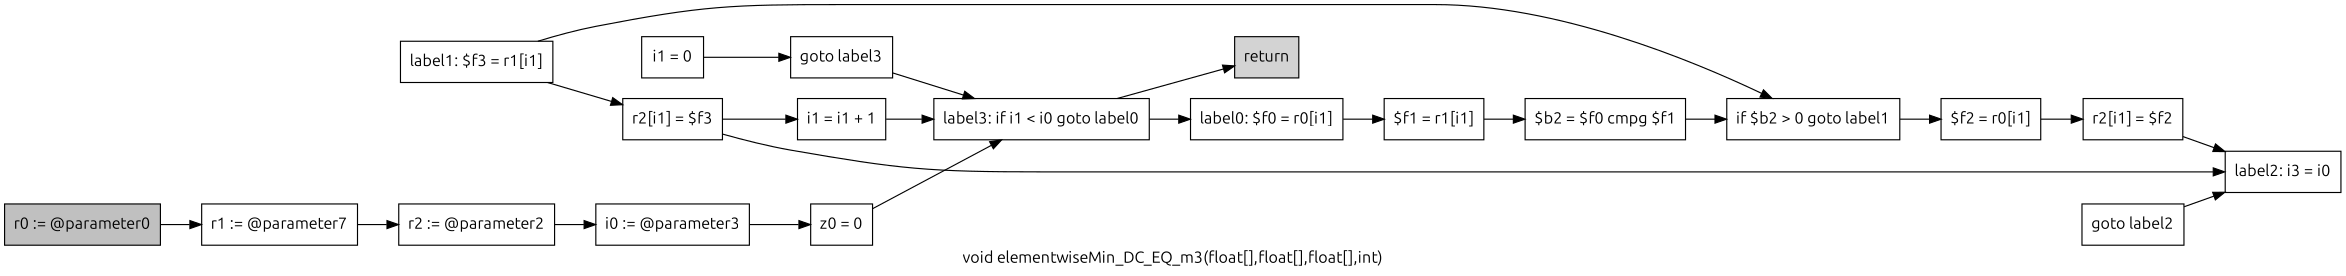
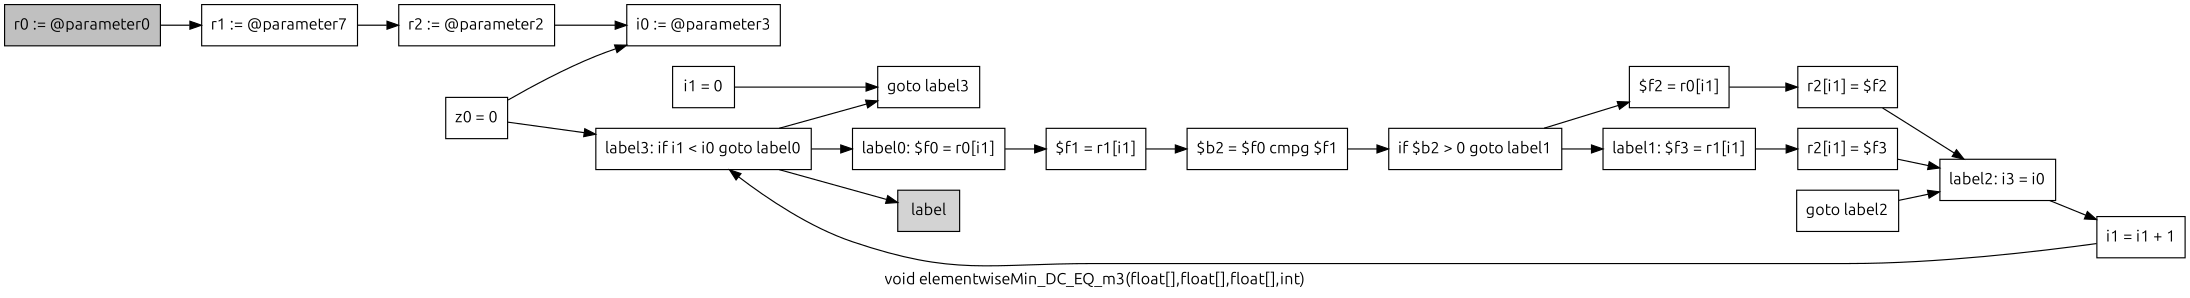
(1155, 5) -> (1577, 149)
(1267, 57) -> (929, 211)
(928, 84) -> (823, 116)
(754, 119) -> (2068, 208)
(774, 225) -> (561, 72)
